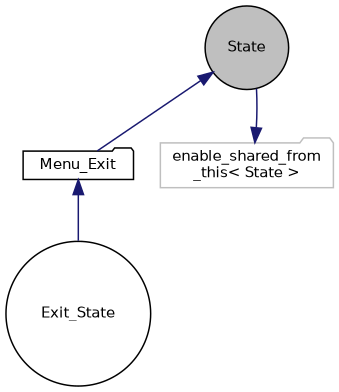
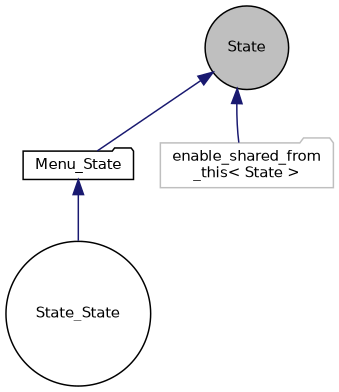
(257, 108) -> (237, 123)
(78, 165) -> (78, 165)
(78, 314) -> (78, 314)
